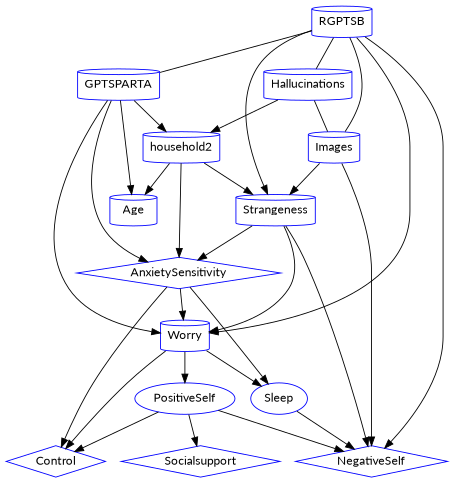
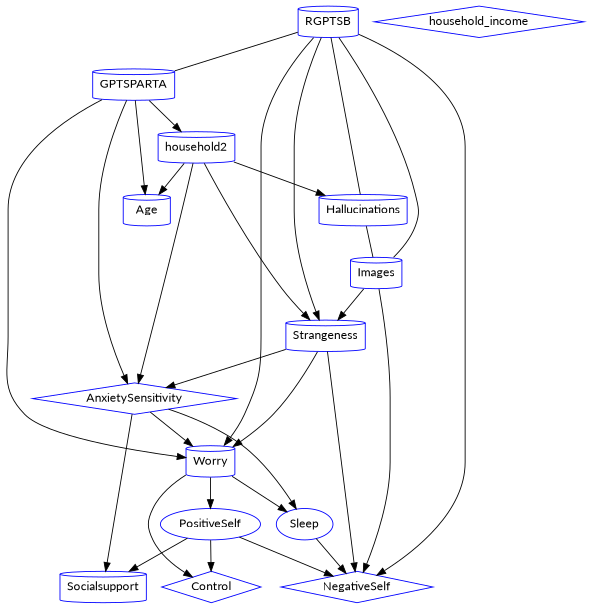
none -> (479, 22)
(251, 113) -> (275, 177)
(110, 359) -> (120, 488)
(201, 461) -> (103, 587)
